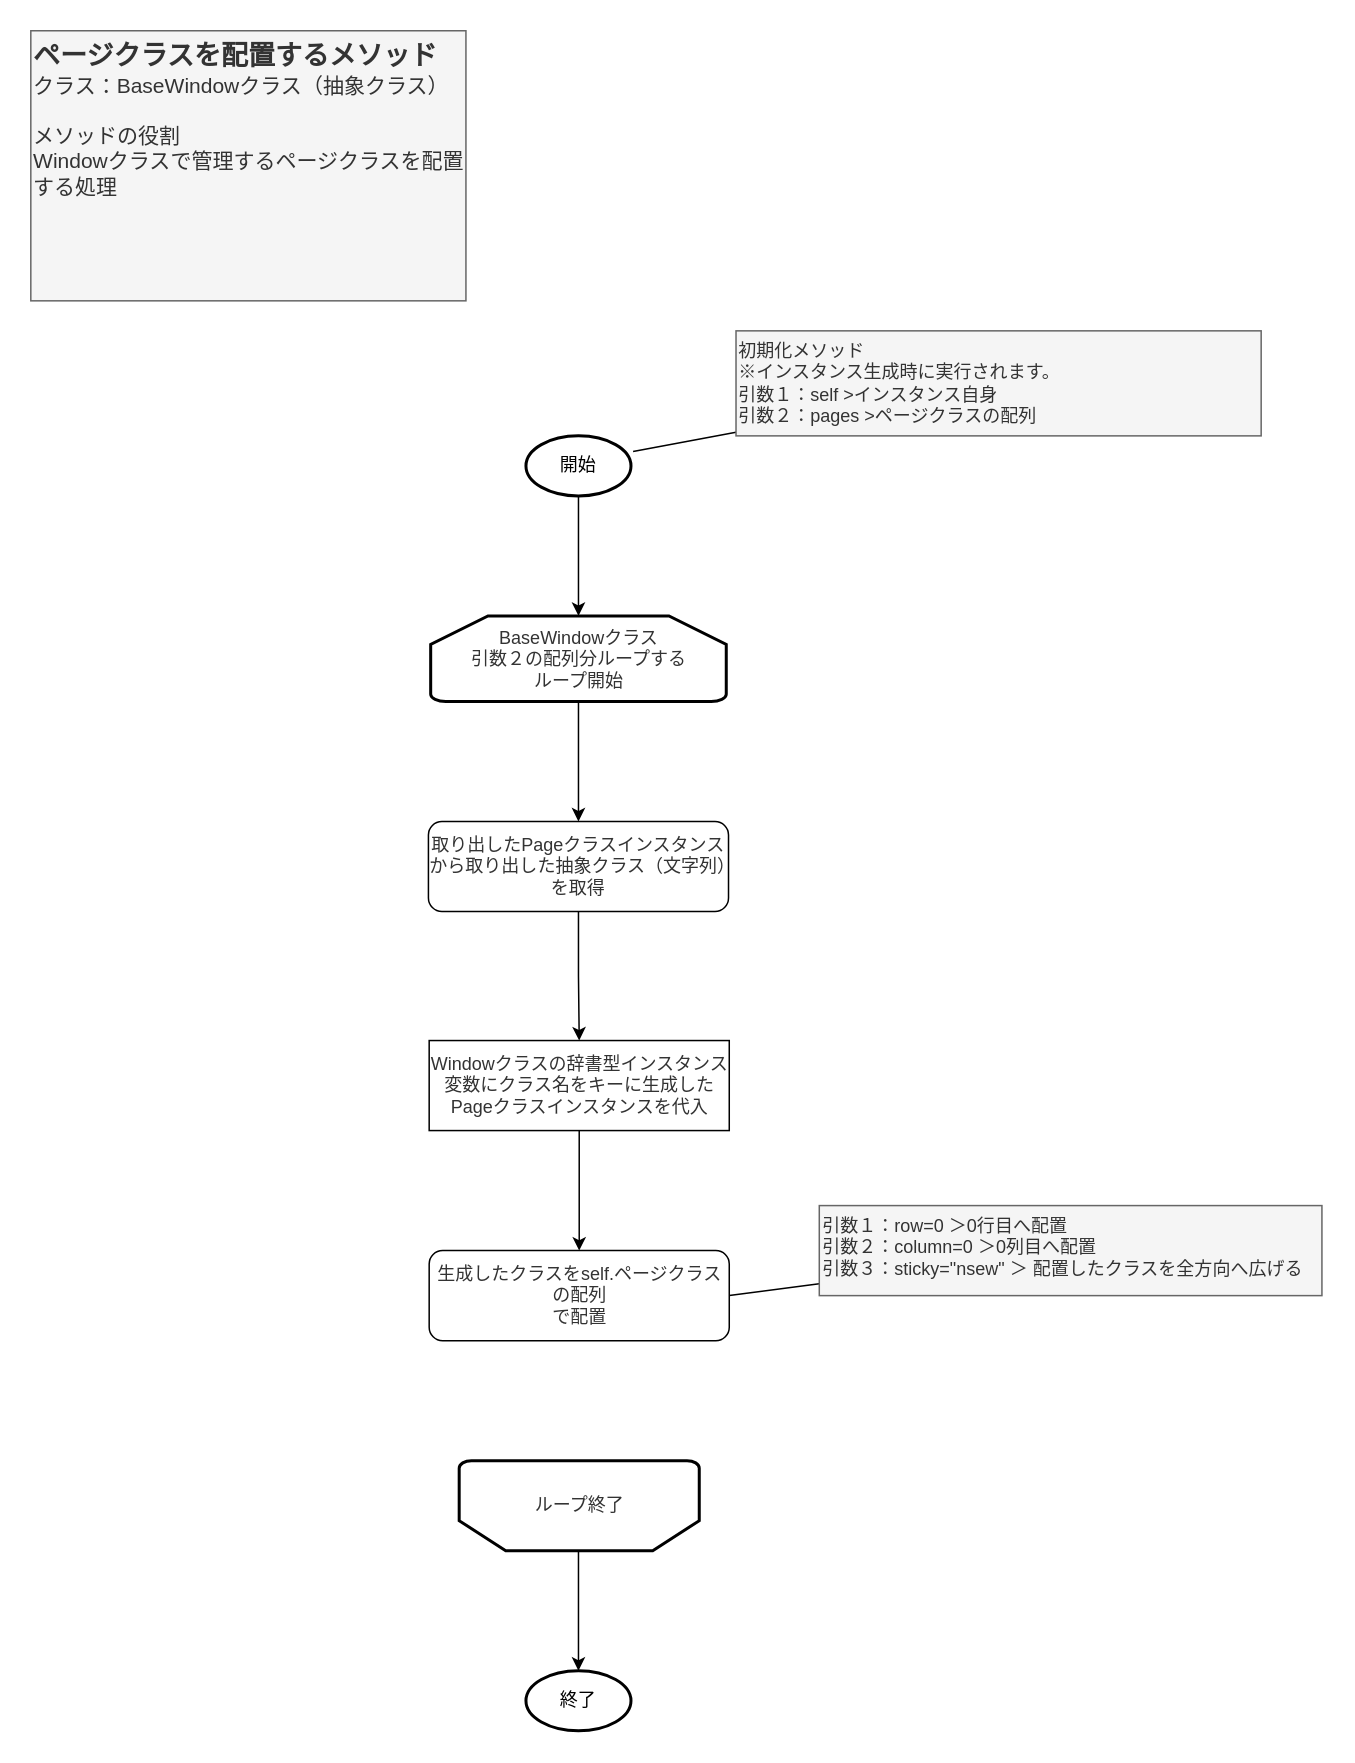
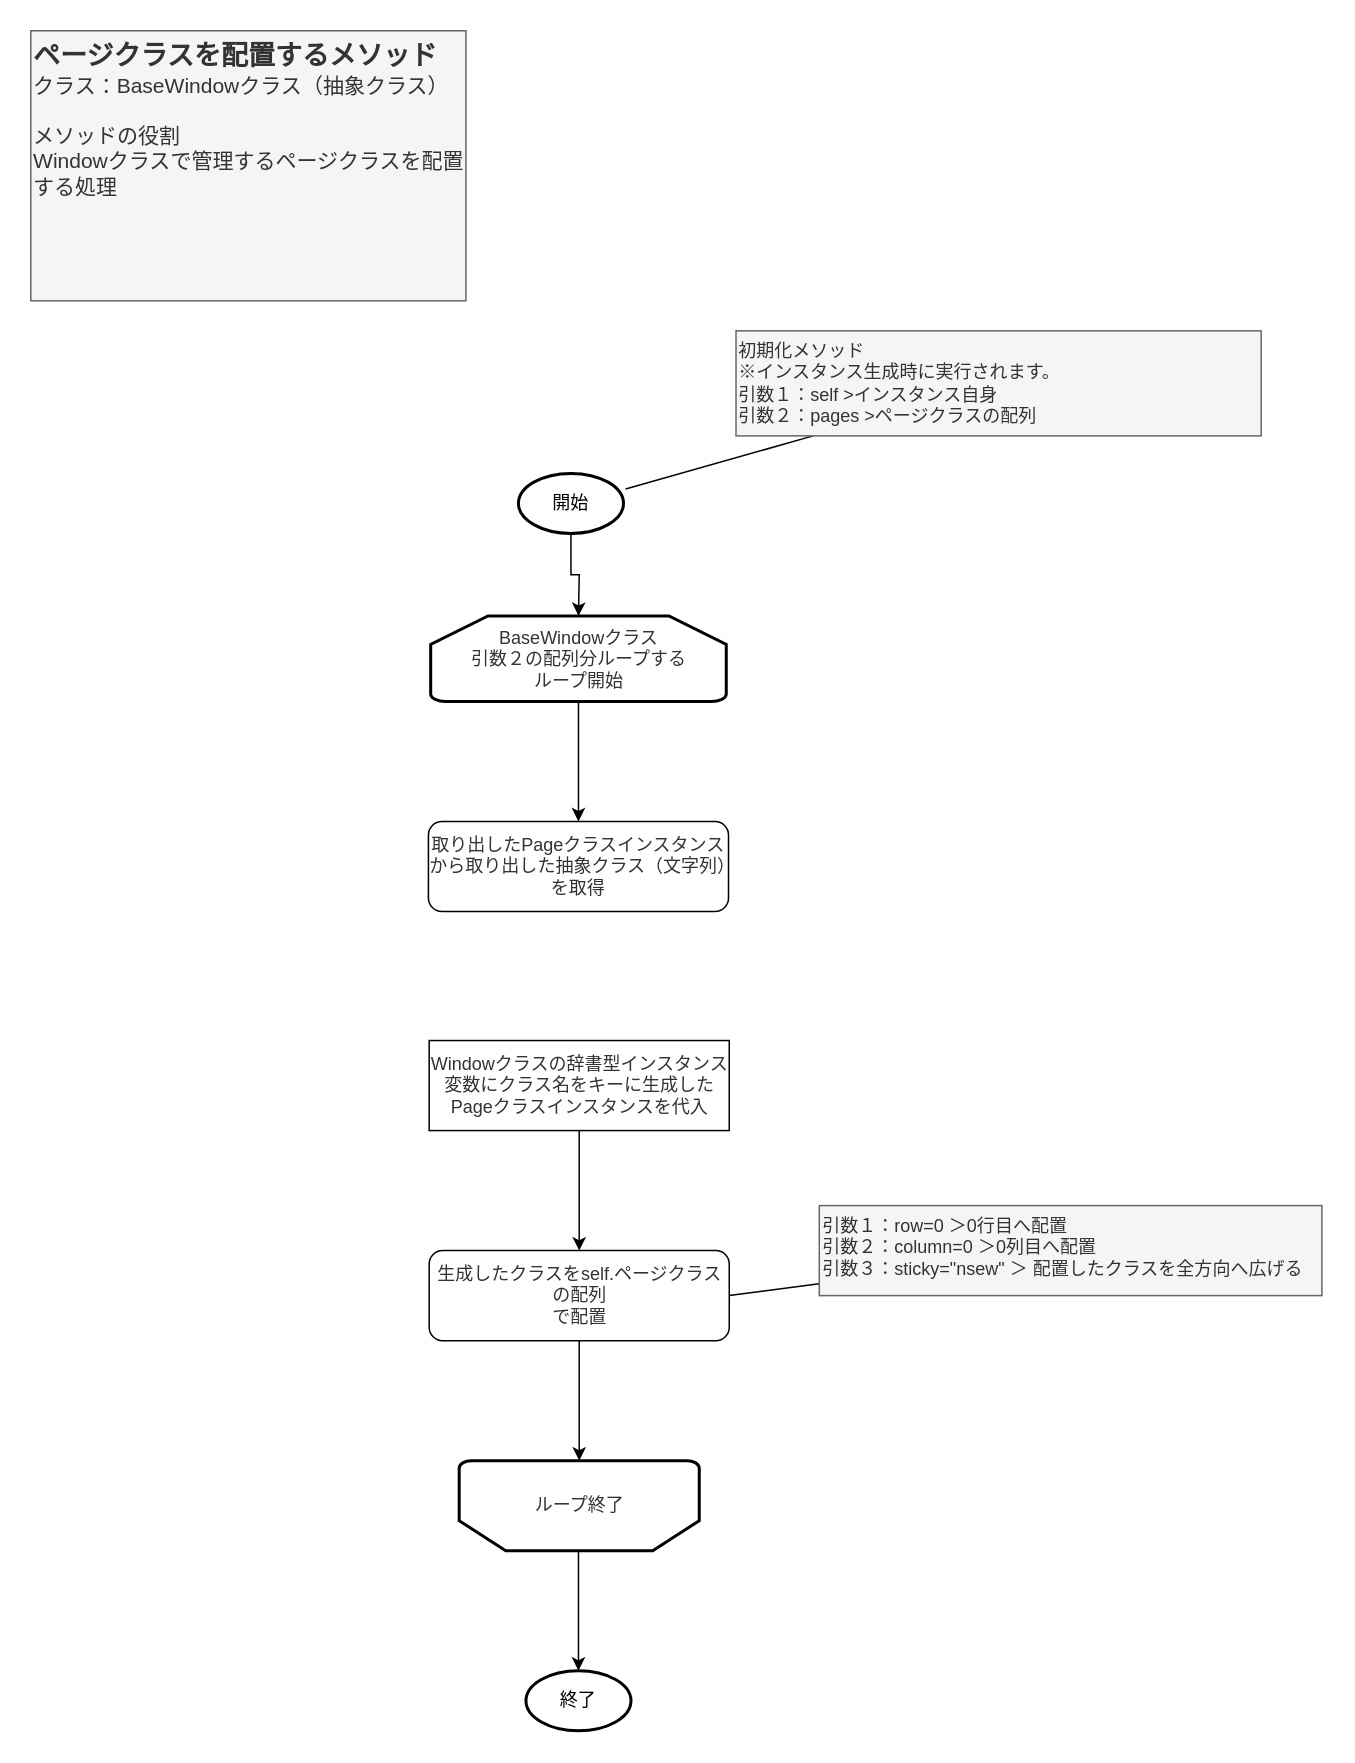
(578, 466) -> (571, 503)
(578, 971) -> none
none -> (579, 1395)
